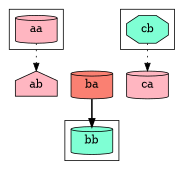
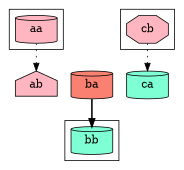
(147, 29) -> (147, 29)
(147, 85) -> (147, 85)
